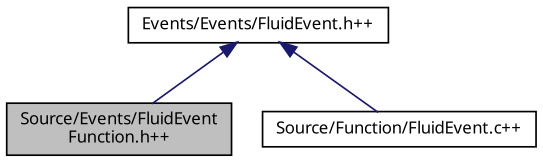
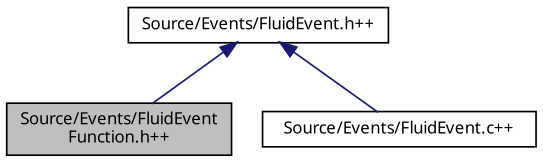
(258, 25) -> (258, 25)
(399, 129) -> (399, 129)
